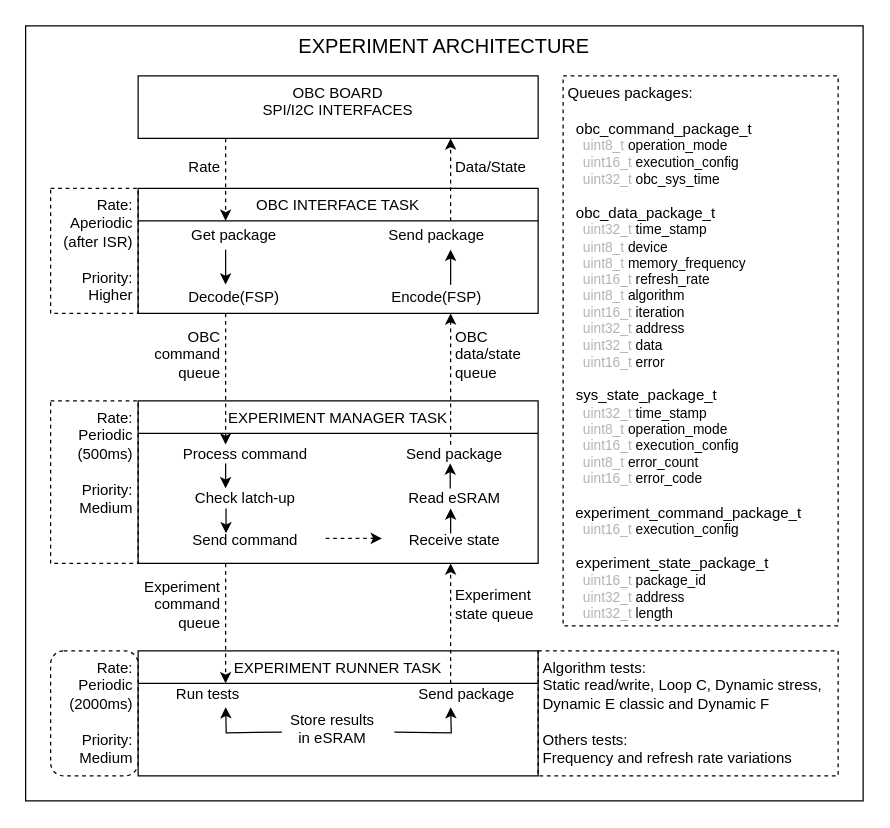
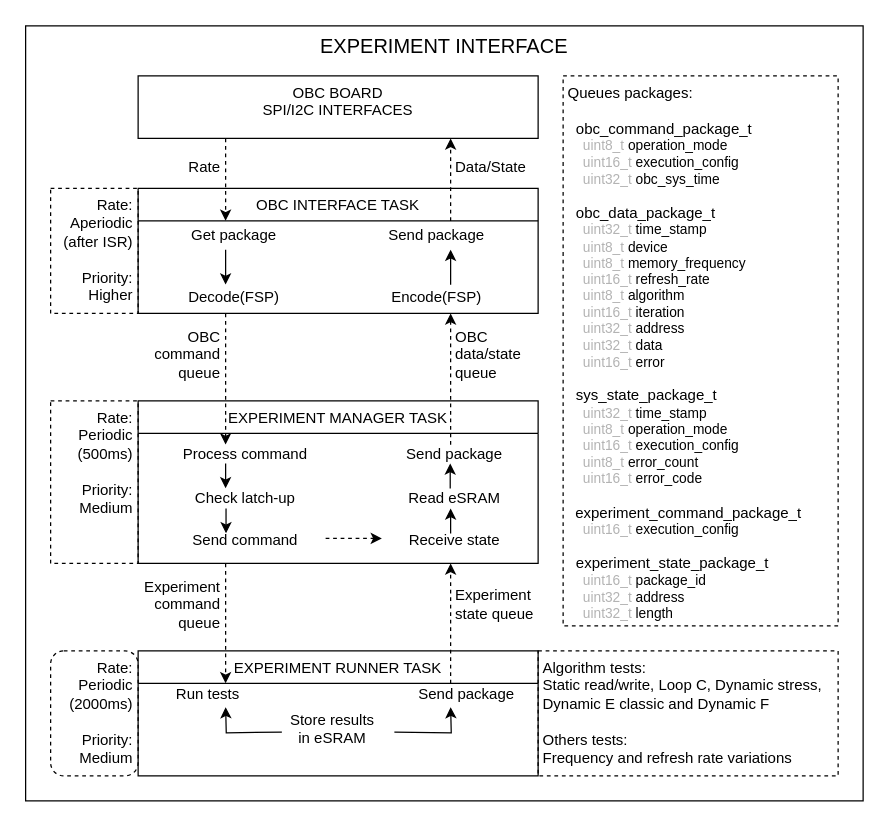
(444, 46) -> (444, 46)
